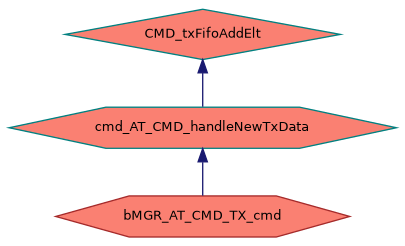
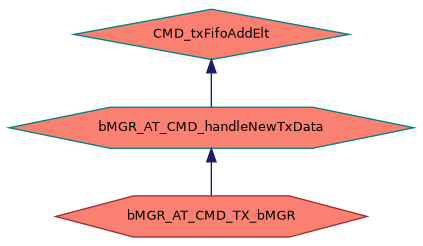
(203, 128) -> (211, 128)
(203, 216) -> (211, 216)
